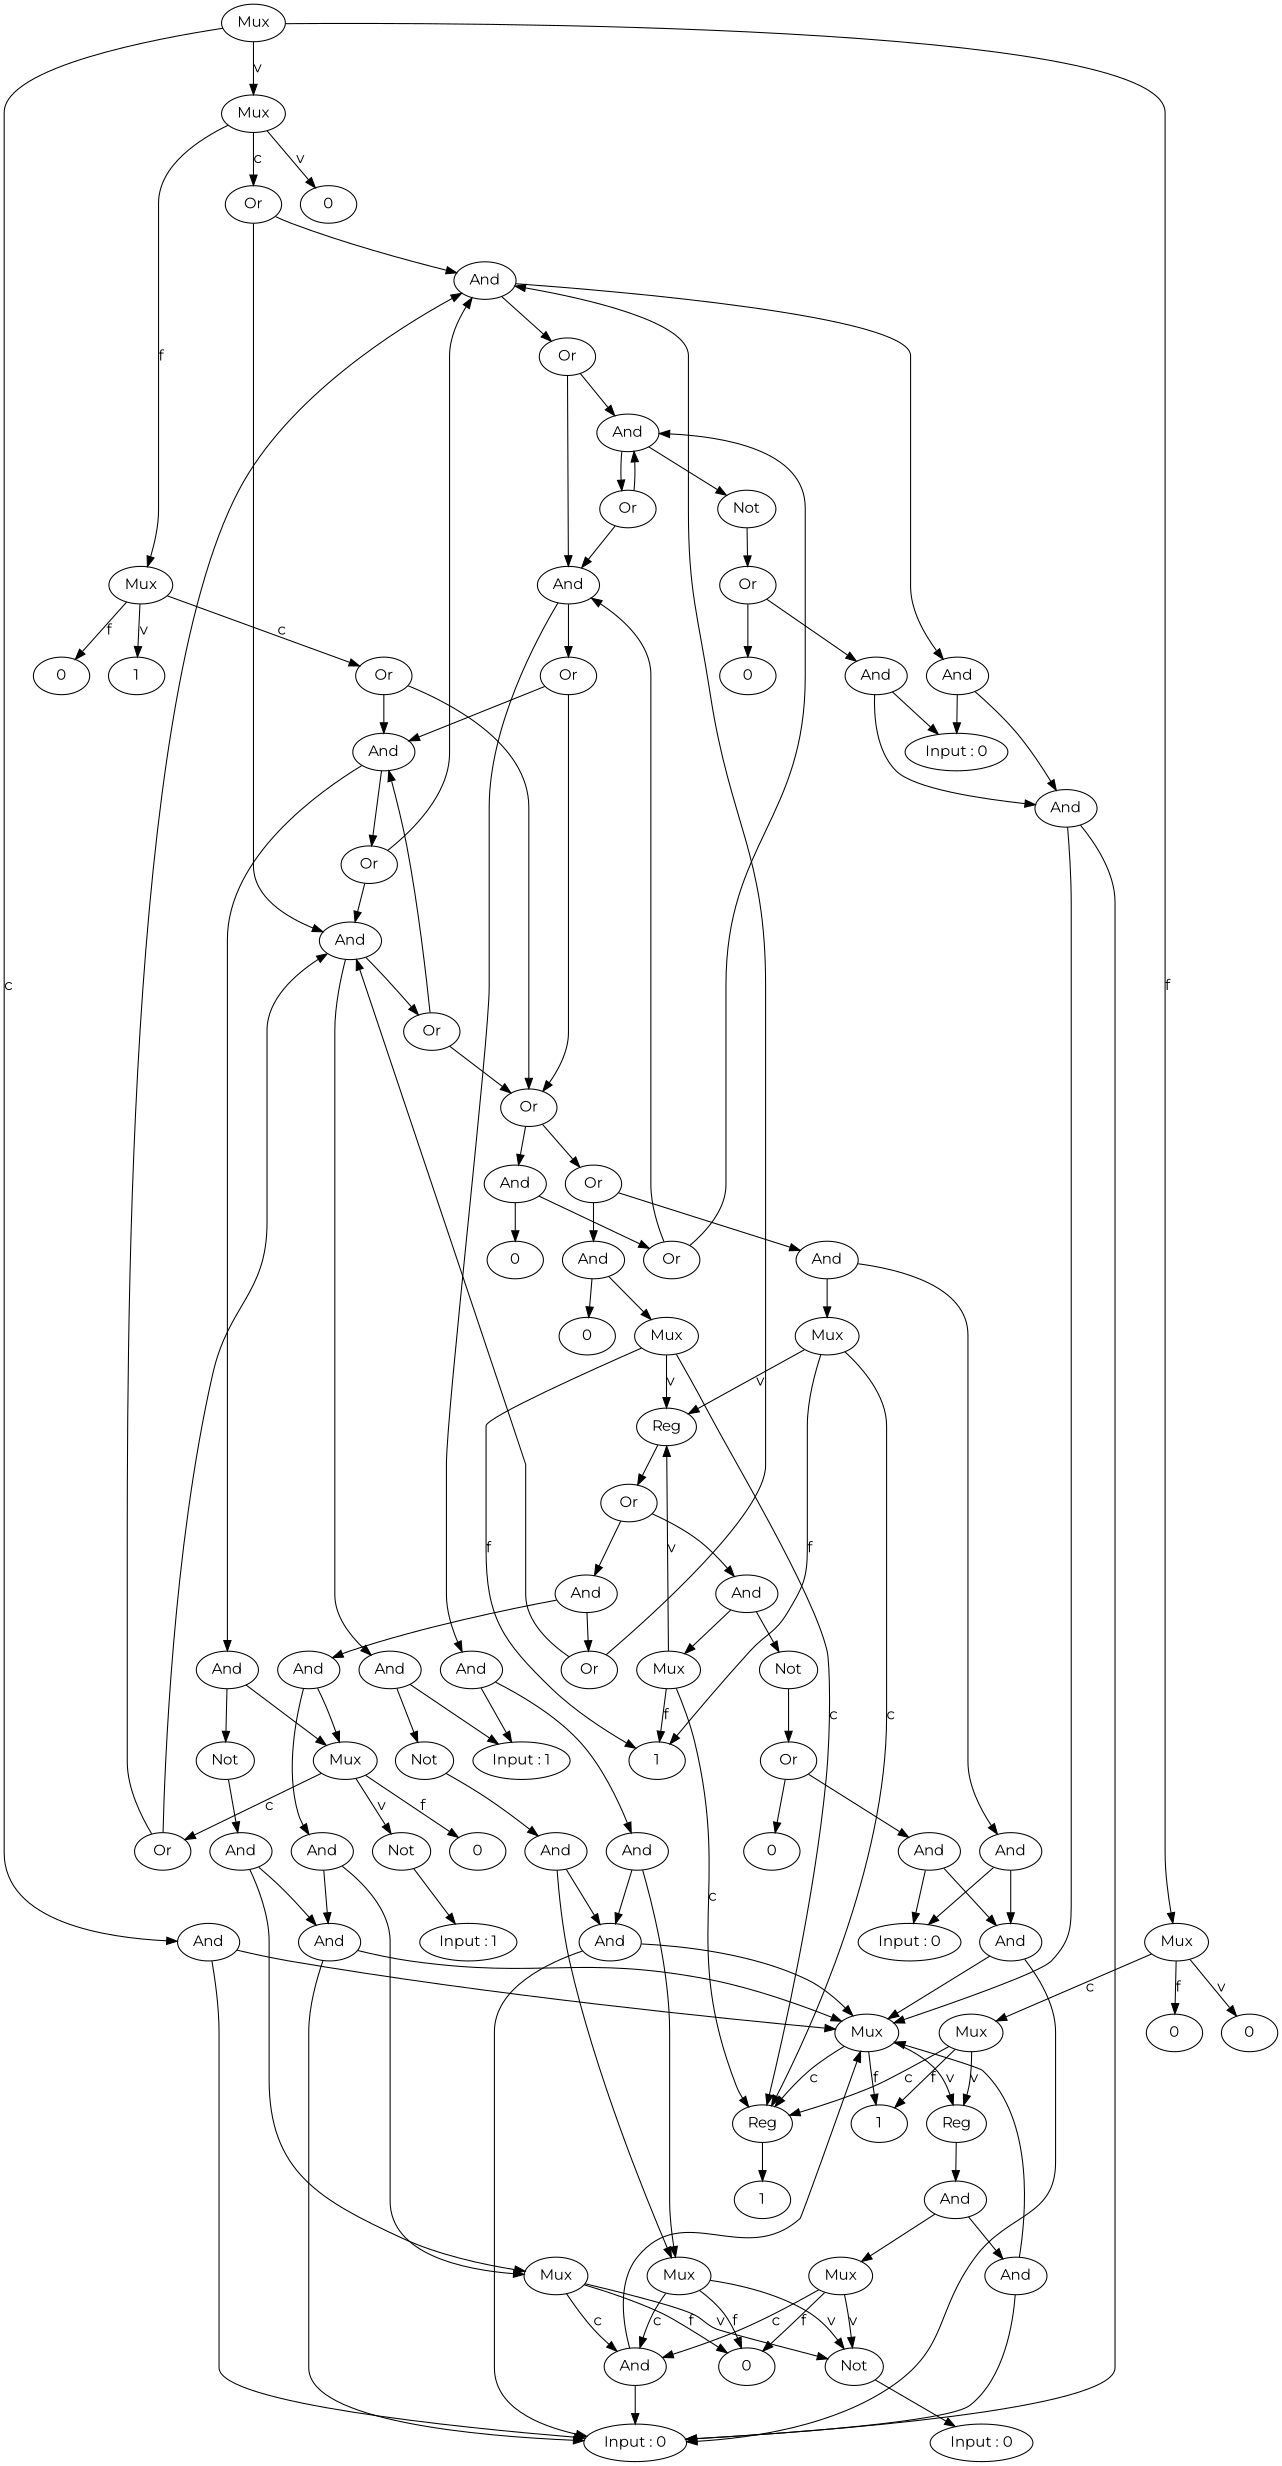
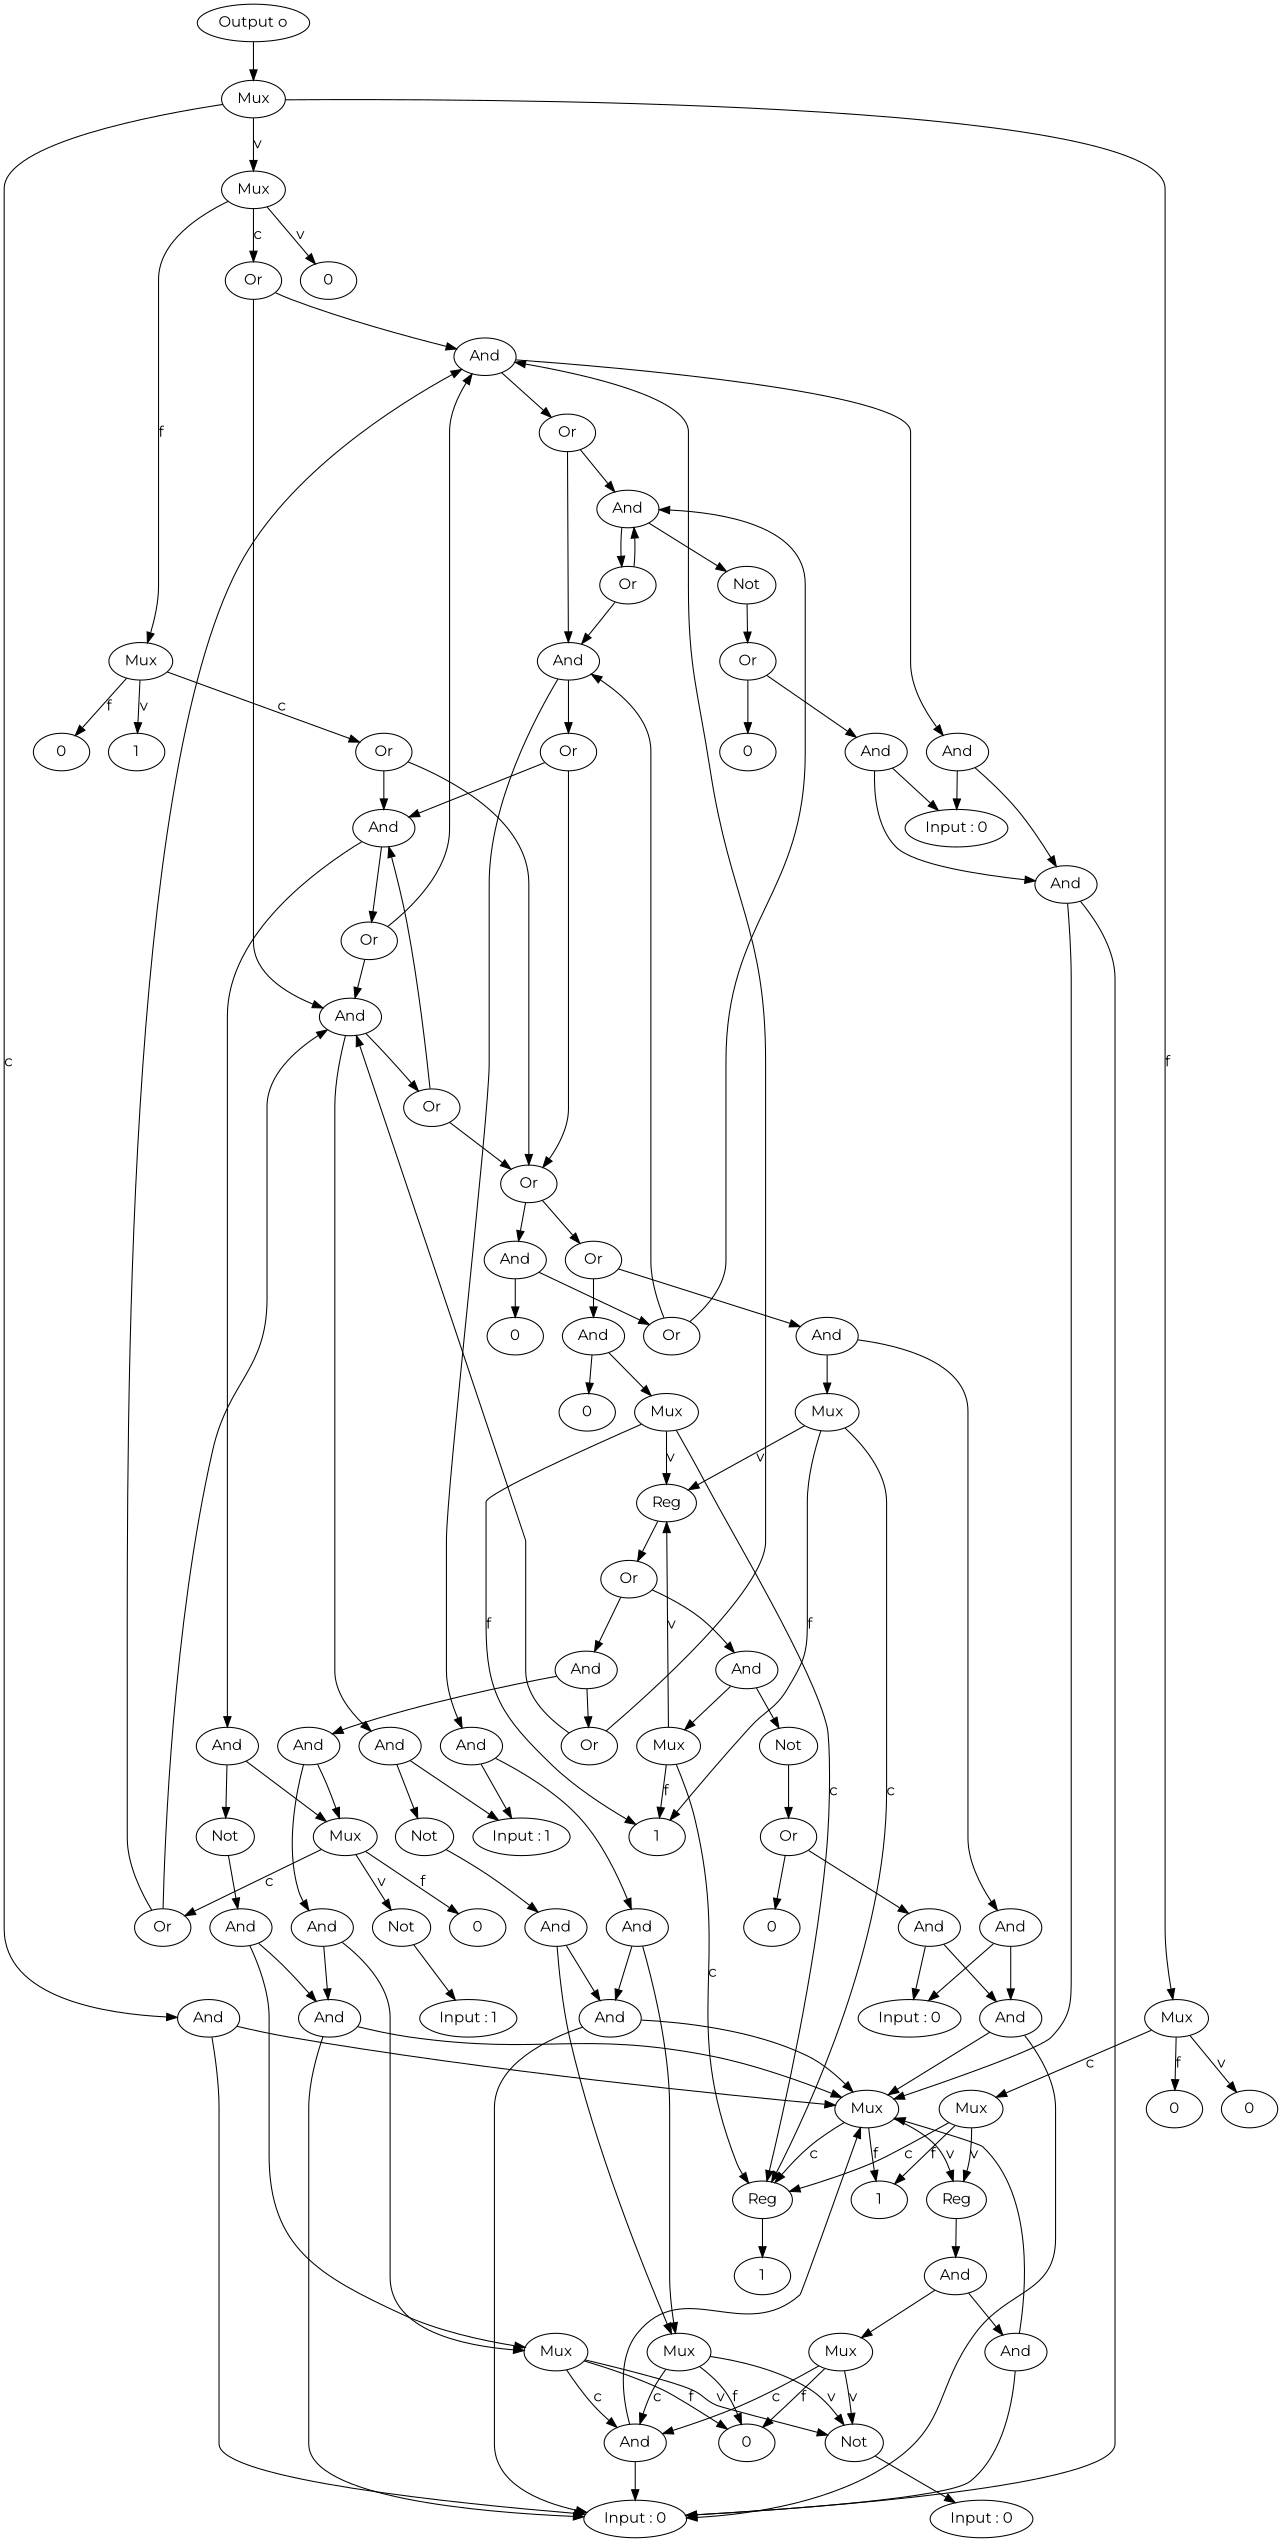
none -> (253, 23)
